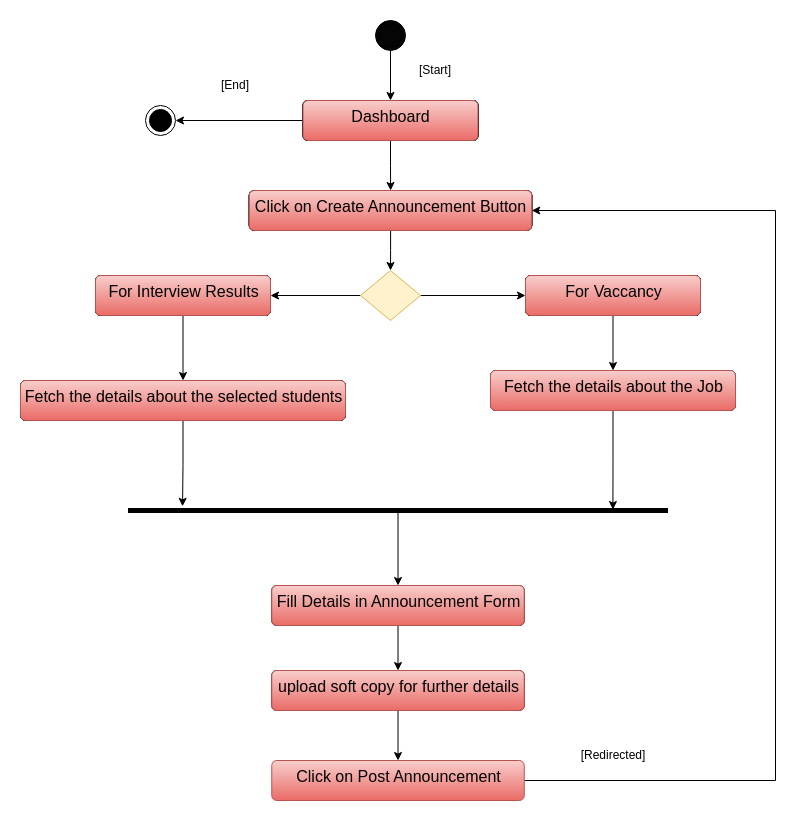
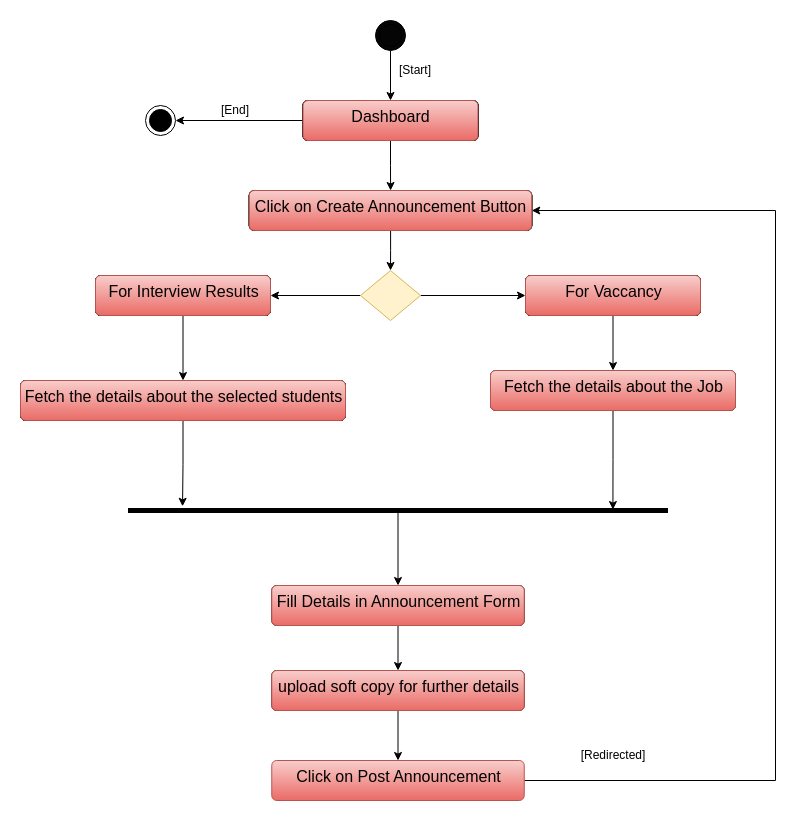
(436, 71) -> (416, 71)
(236, 86) -> (236, 111)
